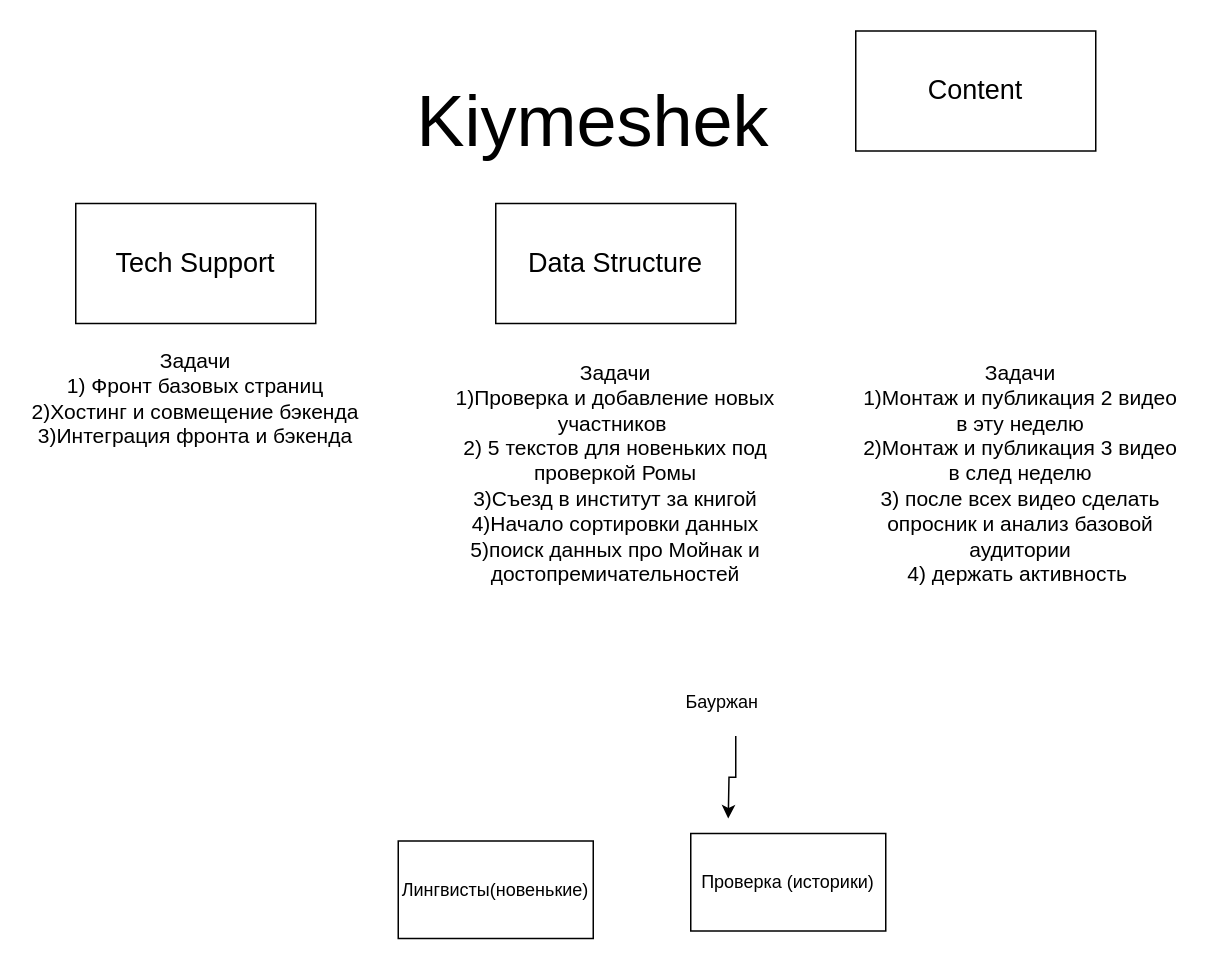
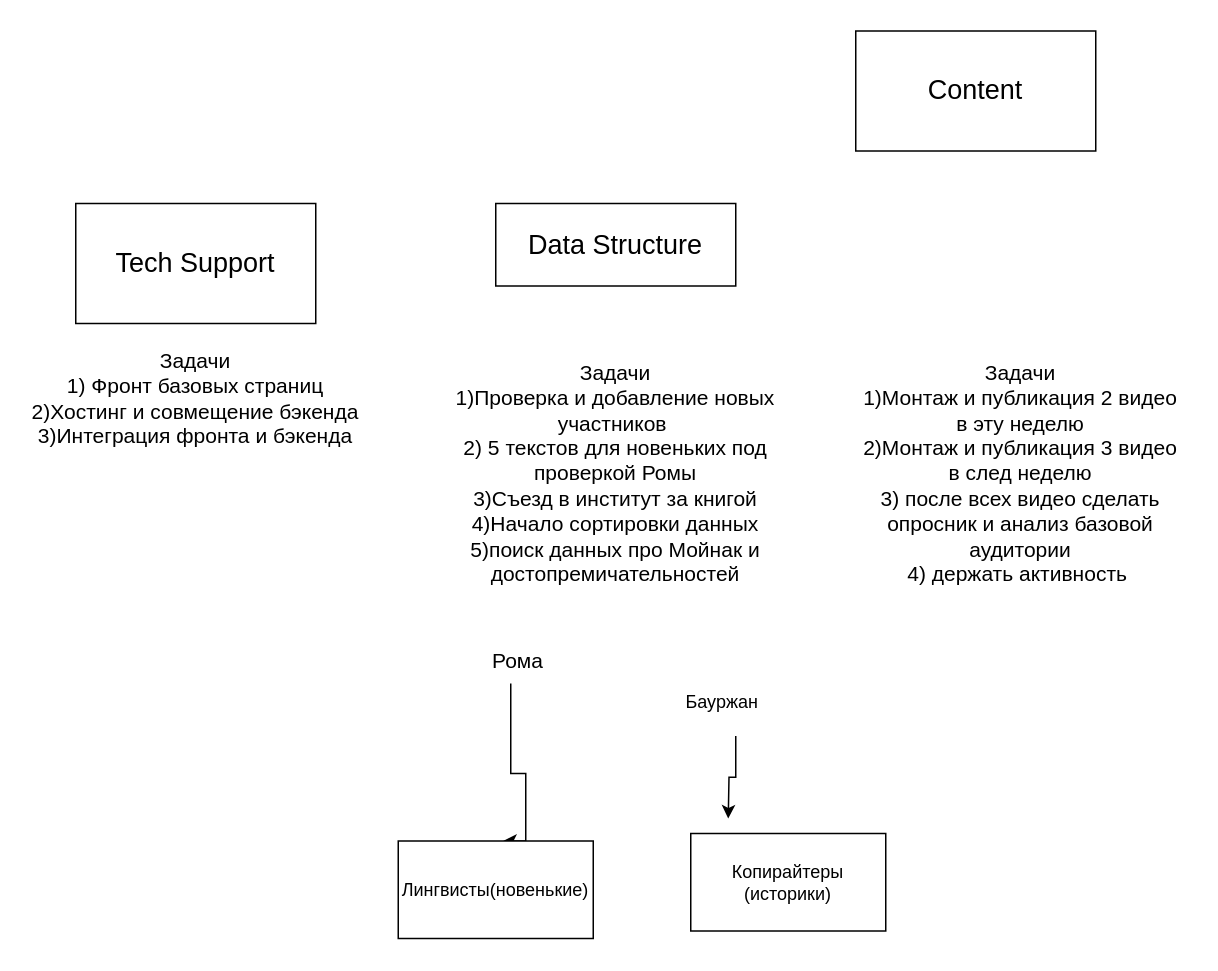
(593, 121) -> none
(616, 263) -> (616, 245)
none -> (518, 661)
none -> (511, 770)
(788, 883) -> (788, 883)
